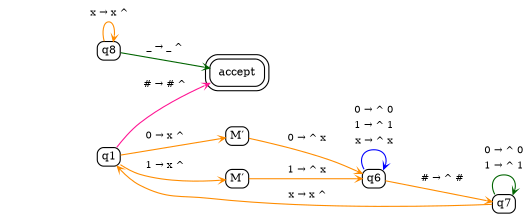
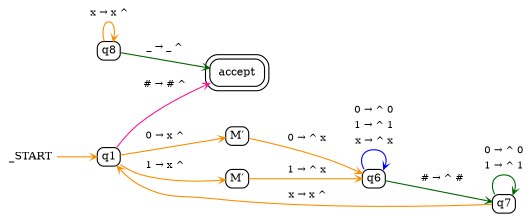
none -> (31, 157)
(436, 191) -> (436, 191)
